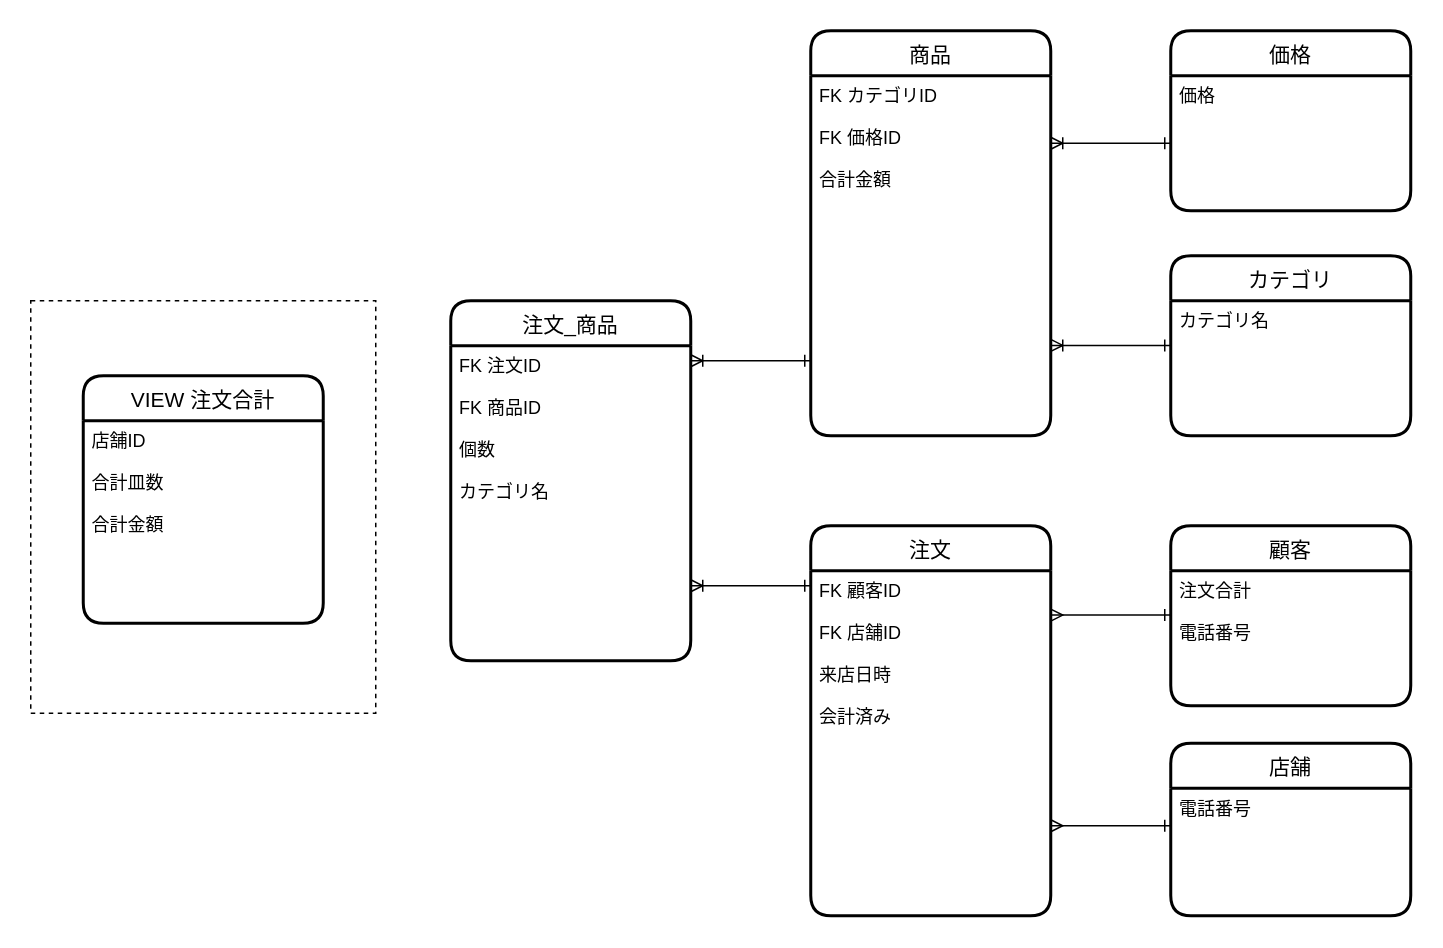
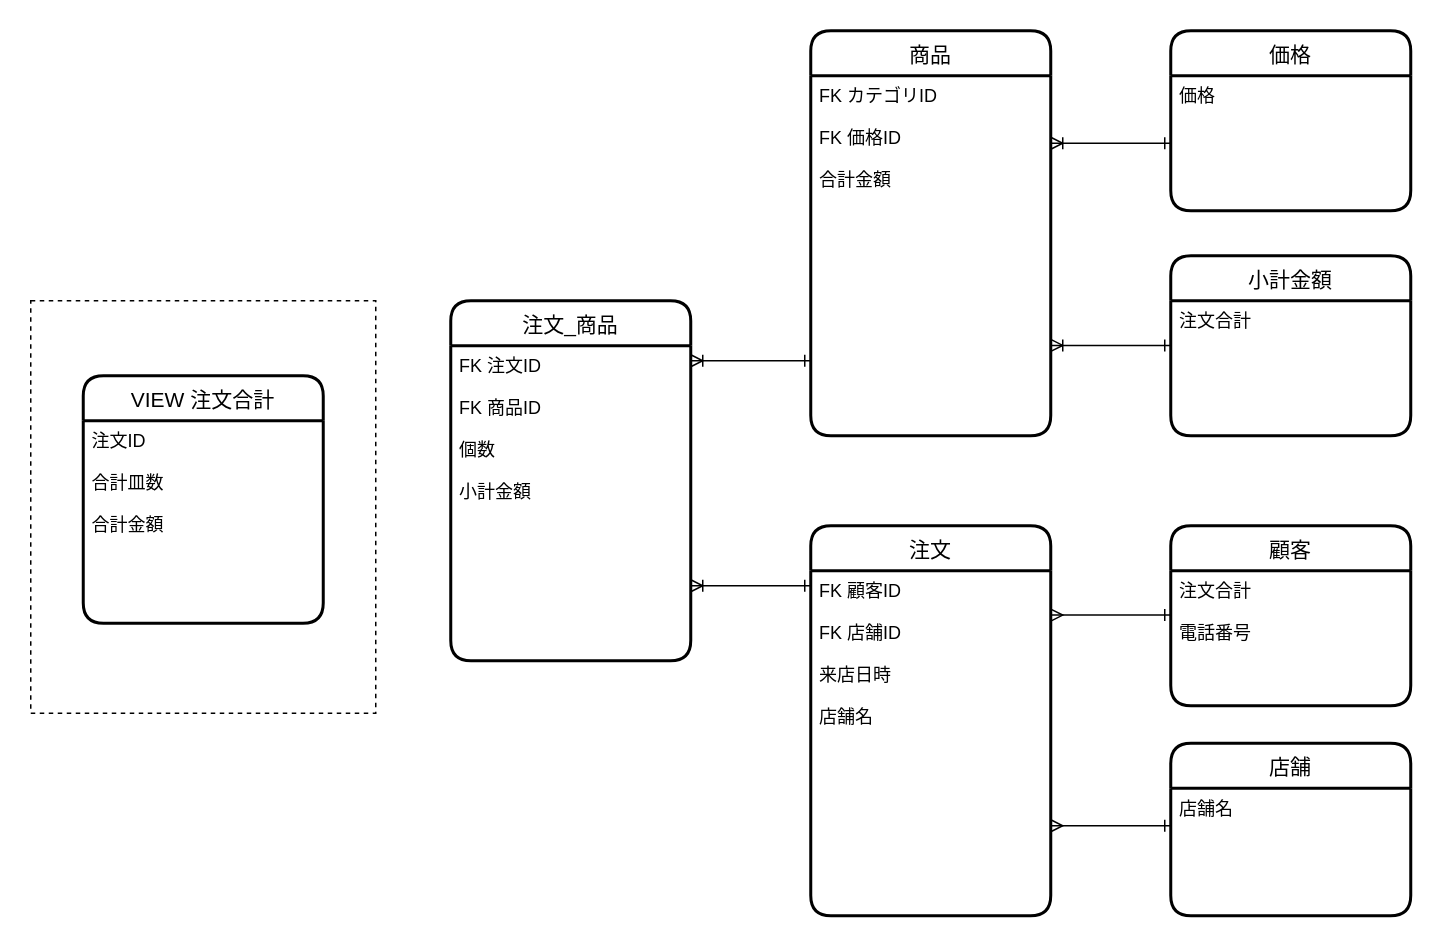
(1290, 280) -> (1290, 280)
(1224, 321) -> (1215, 321)
(500, 366) -> (500, 366)
(120, 441) -> (120, 441)
(860, 591) -> (860, 591)
(1215, 809) -> (1206, 809)
